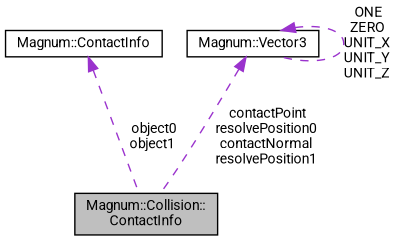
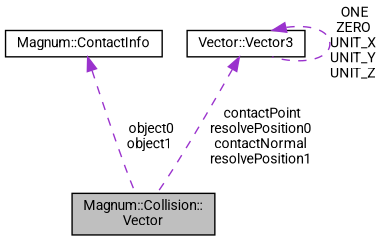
(253, 44) -> (246, 44)
(146, 214) -> (143, 214)
